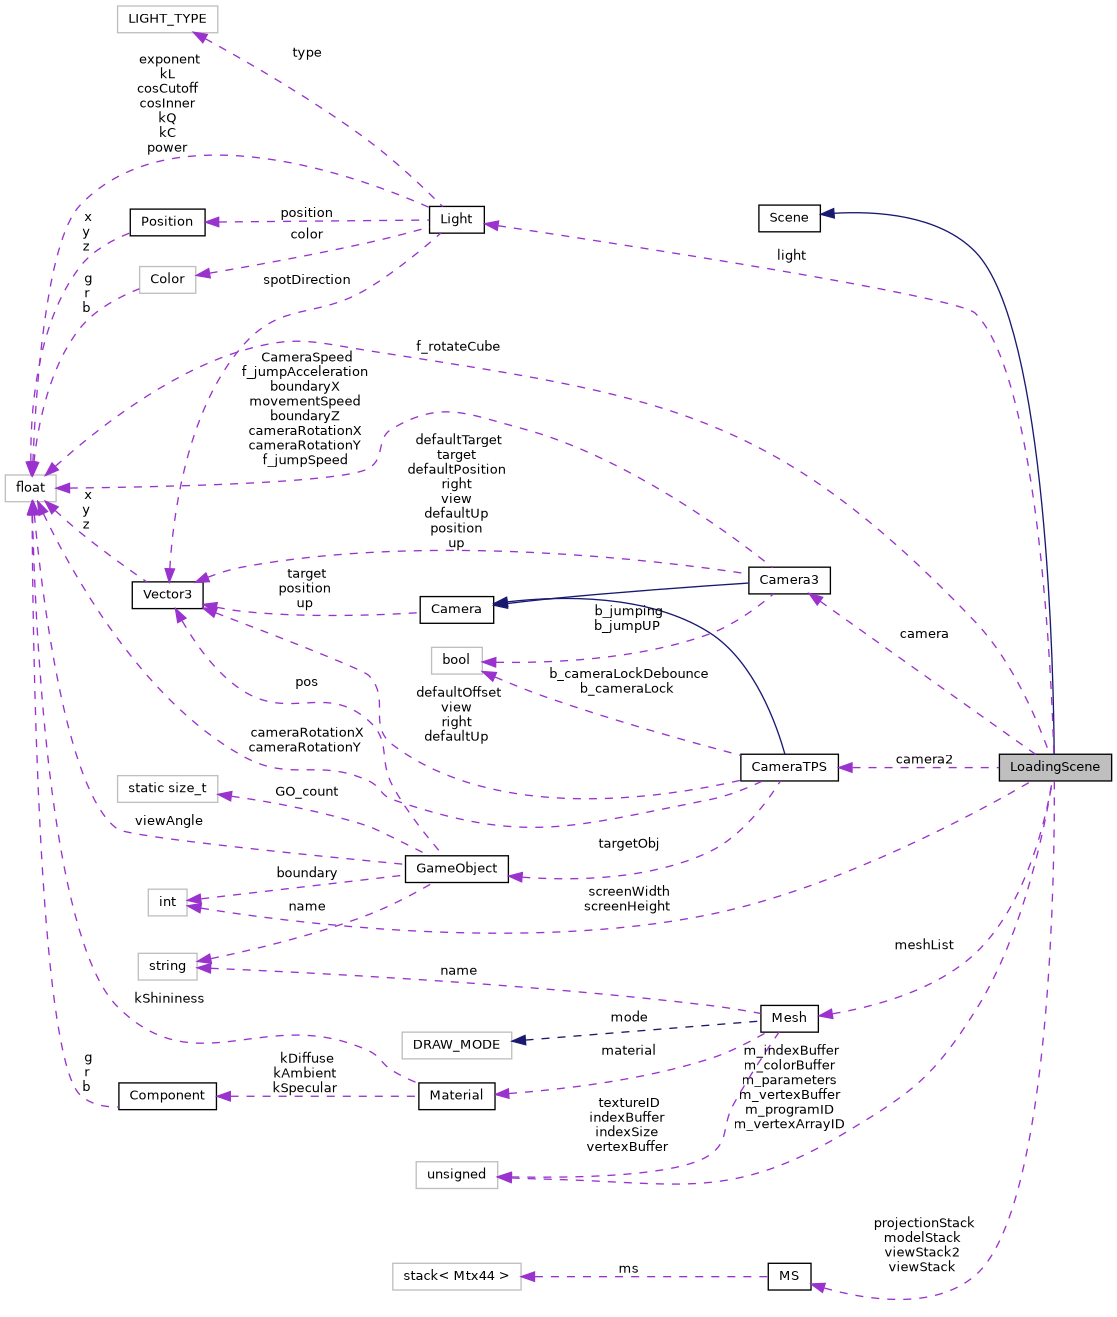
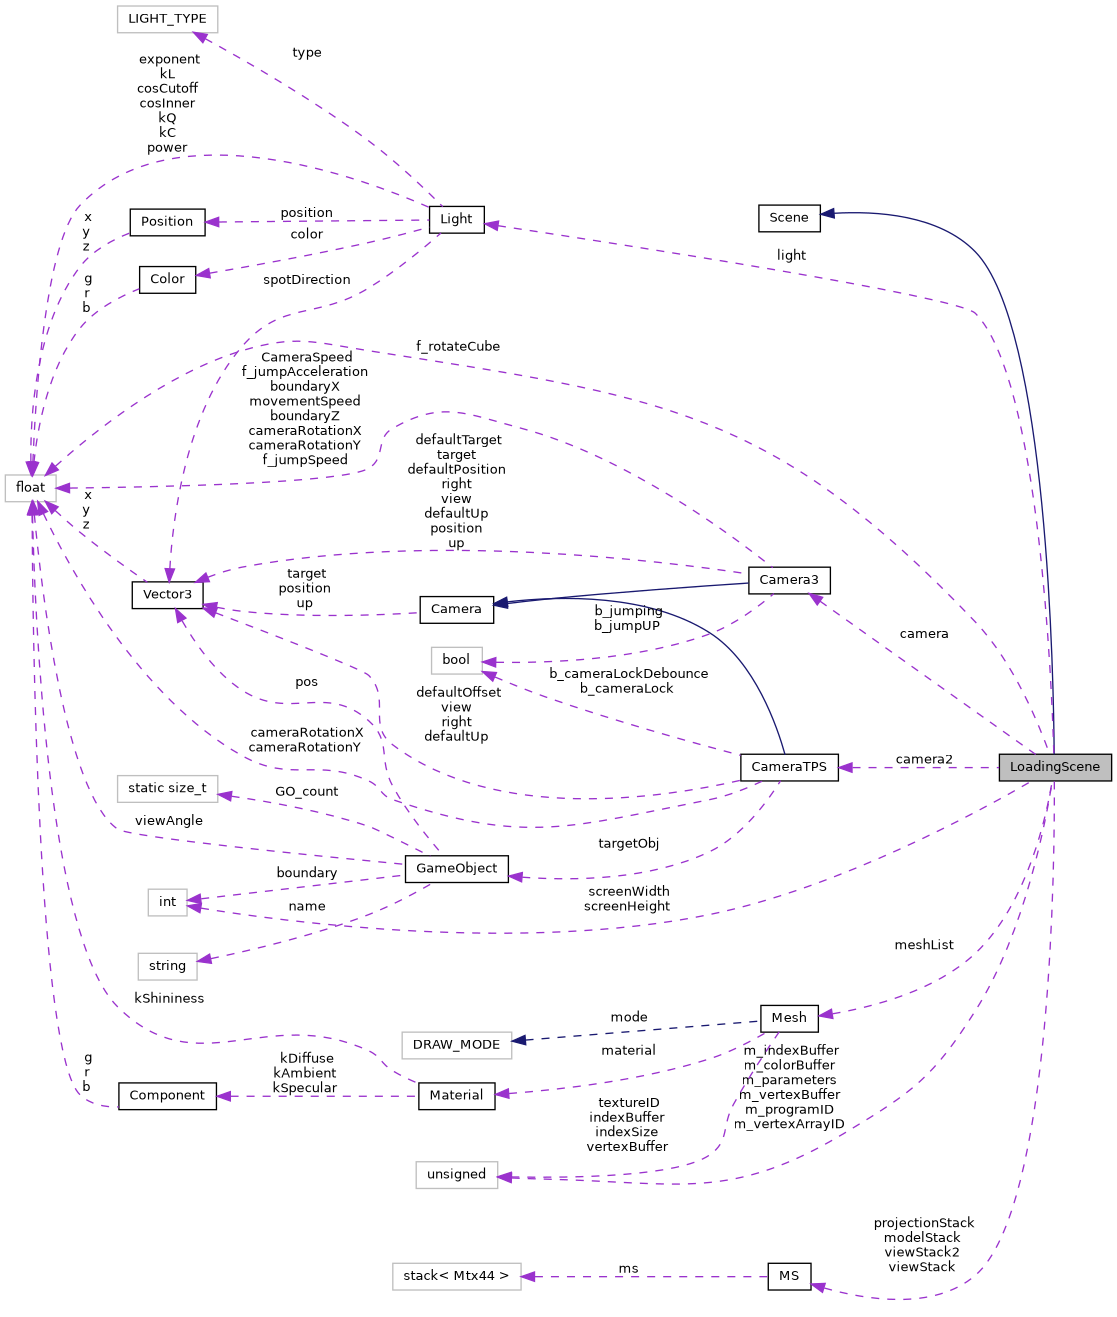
(168, 280) -> (168, 280)
(486, 984) -> none
